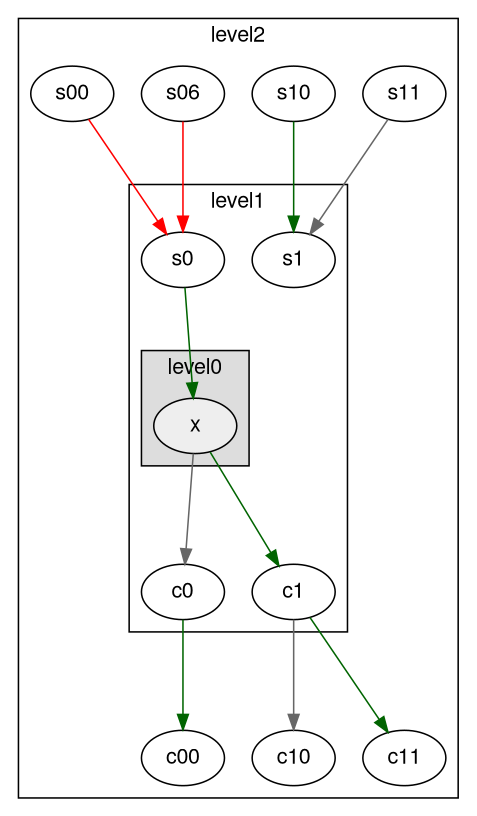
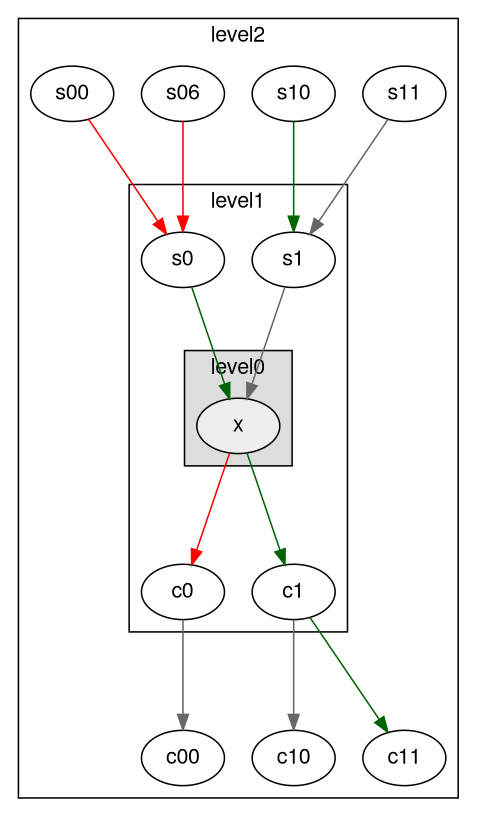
none -> (268, 336)
(190, 501) -> (213, 502)
(183, 667) -> (183, 667)
